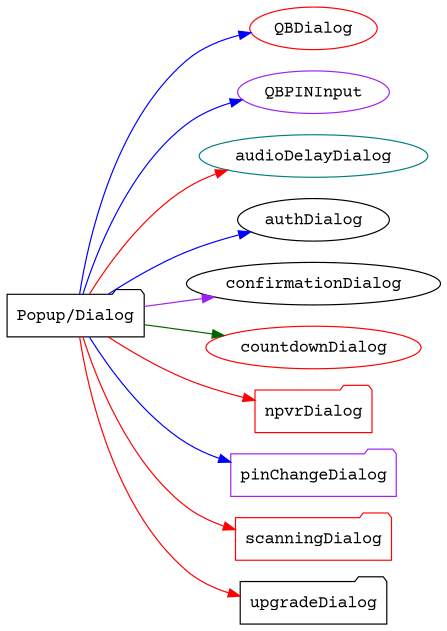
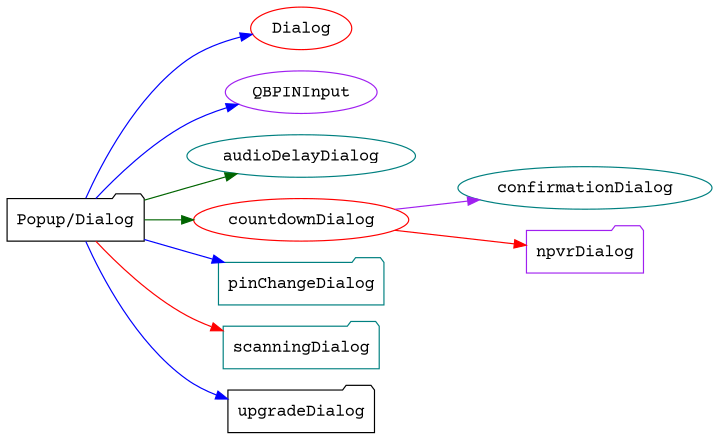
(313, 28) -> (301, 28)
(313, 220) -> none
(144, 224) -> (185, 188)
(313, 284) -> (585, 188)
(173, 303) -> (431, 205)
(173, 373) -> (455, 237)
(313, 411) -> (585, 252)
(313, 475) -> (301, 284)
(124, 485) -> (138, 330)
(313, 539) -> (301, 347)
